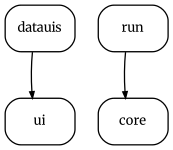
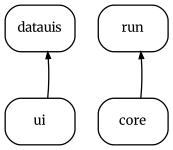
(31, 72) -> (49, 78)
(124, 72) -> (142, 78)
